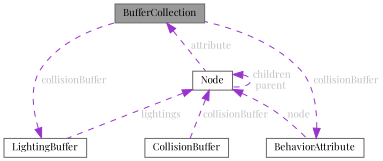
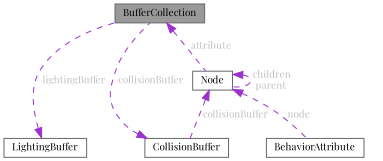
(283, 55) -> (113, 78)
(73, 81) -> (73, 81)
(125, 116) -> none
